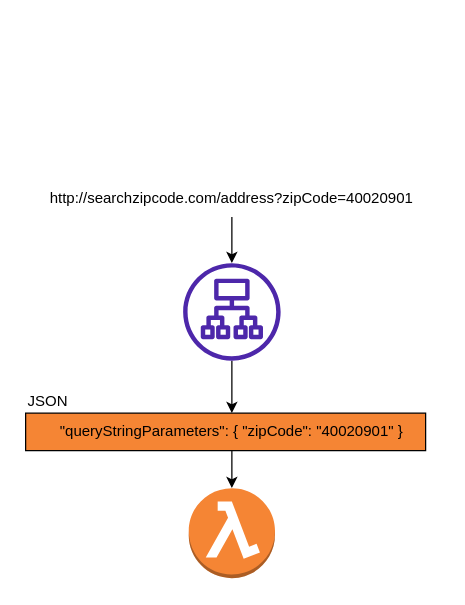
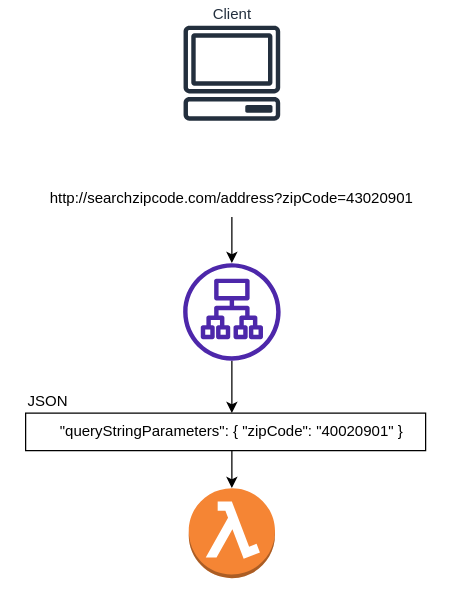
none -> (232, 73)
(232, 198) -> (232, 198)
(226, 432) -> (226, 432)
